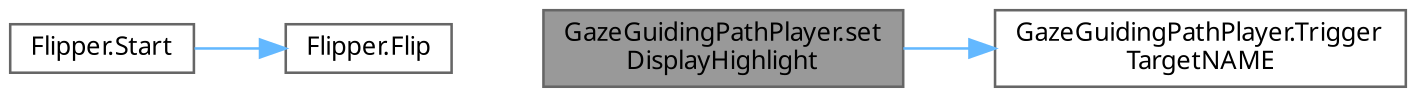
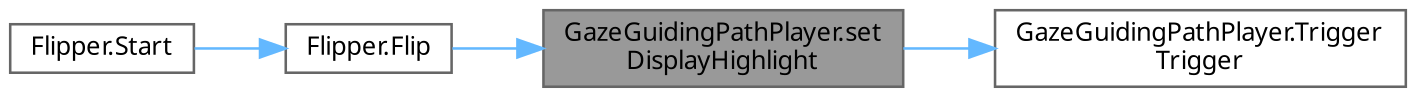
none -> (485, 48)
(1200, 48) -> (1200, 48)
